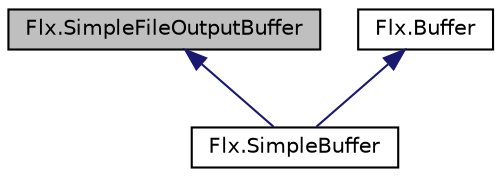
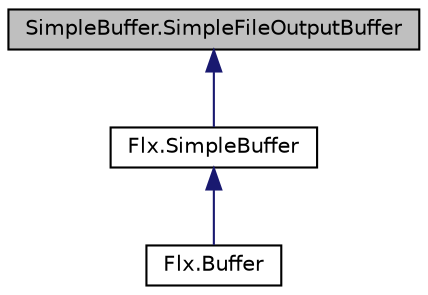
(164, 29) -> (214, 29)
(352, 95) -> (214, 217)
